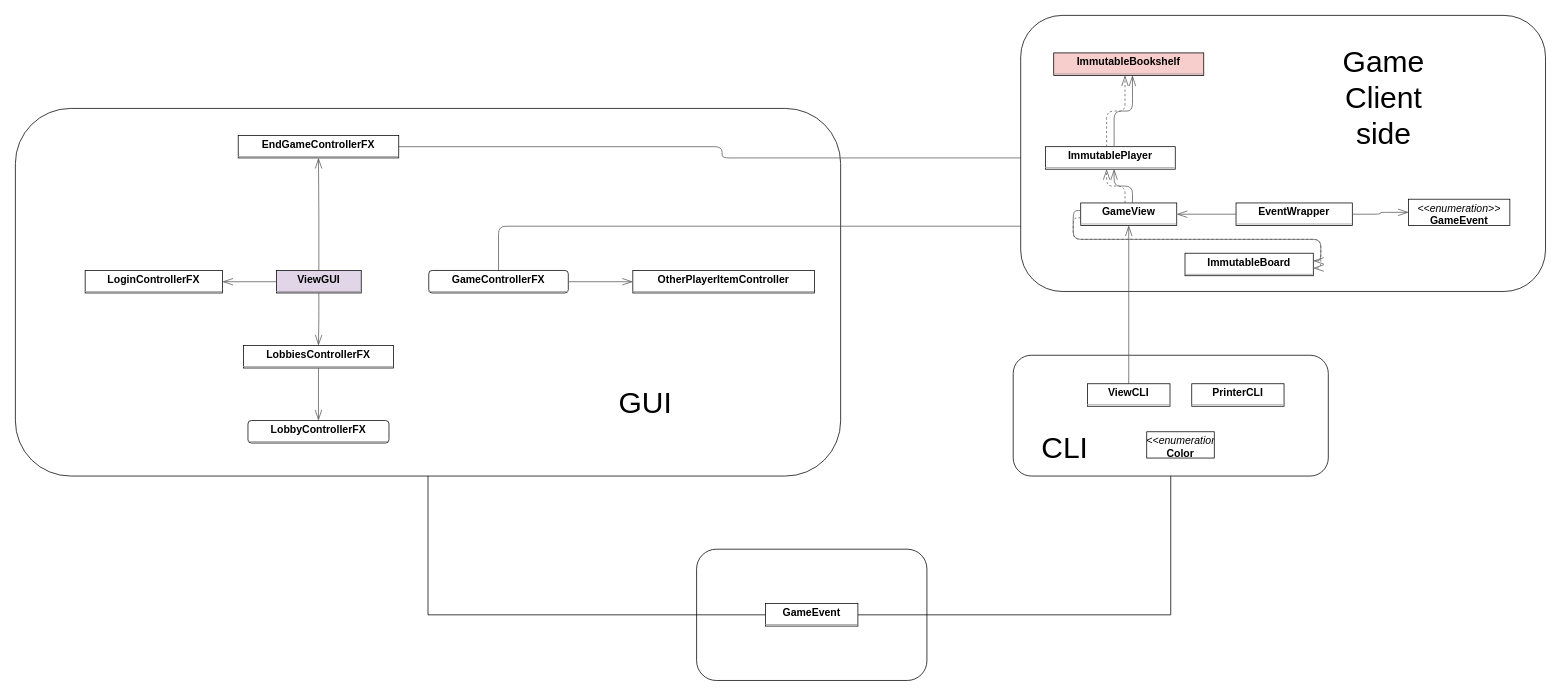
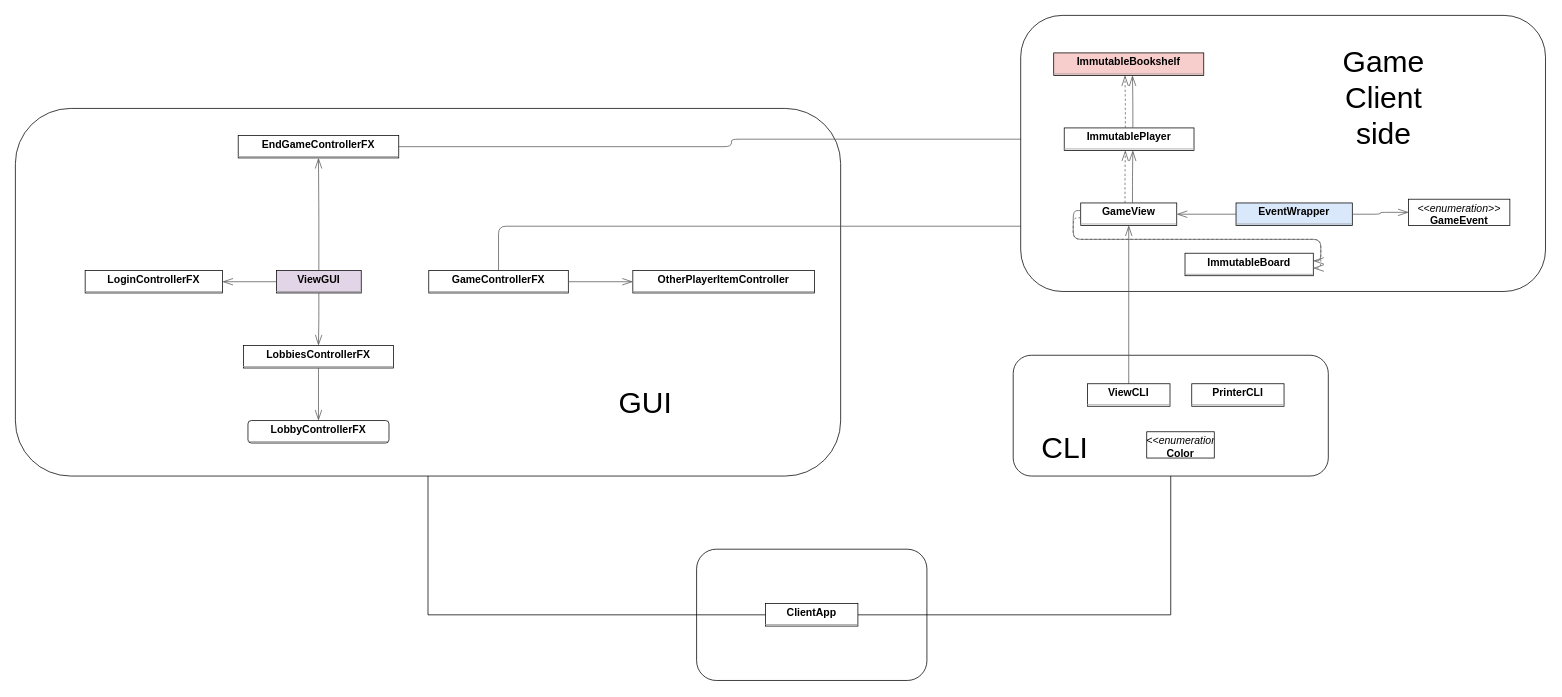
(1110, 158) -> (1129, 139)
(1294, 214) -> (1294, 214)
(498, 282) -> (498, 282)
(792, 610) -> (789, 610)
